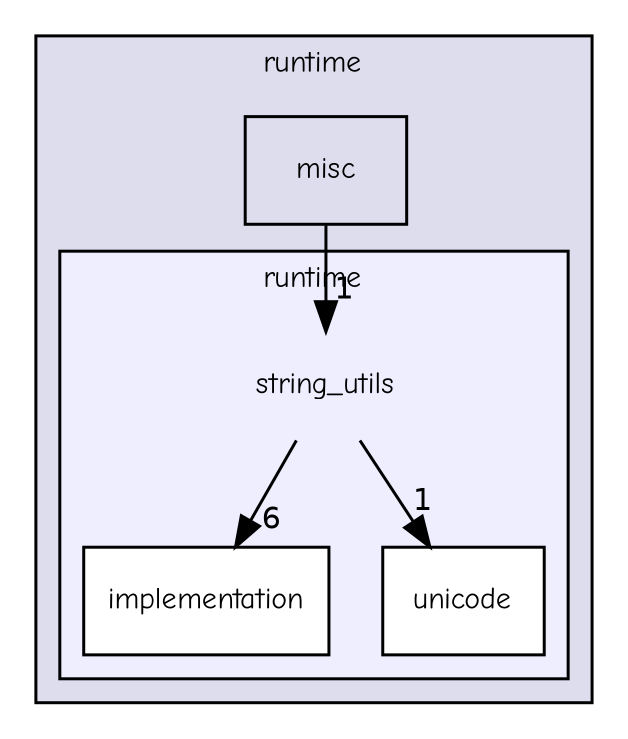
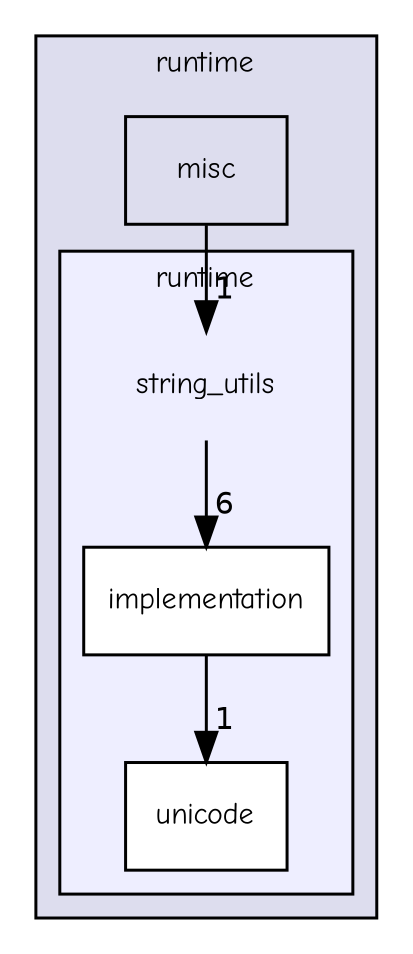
(386, 481) -> (206, 694)
